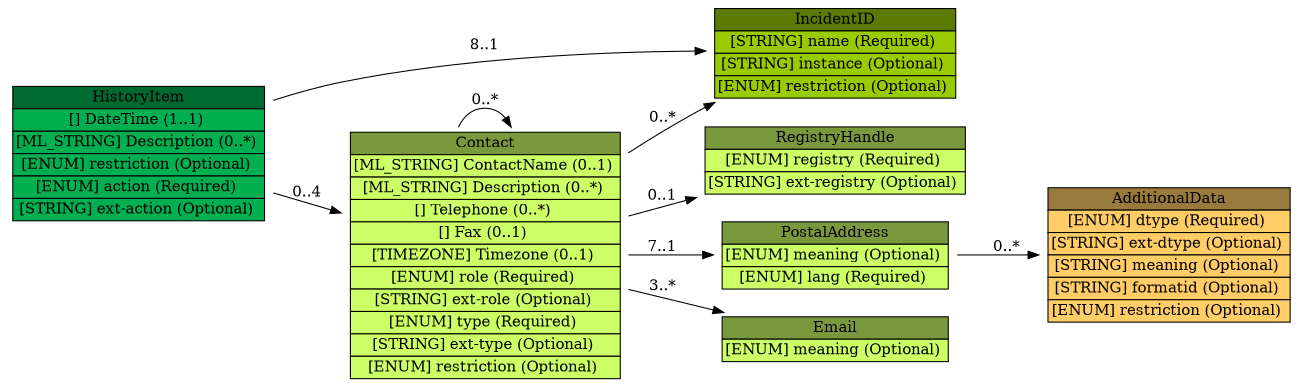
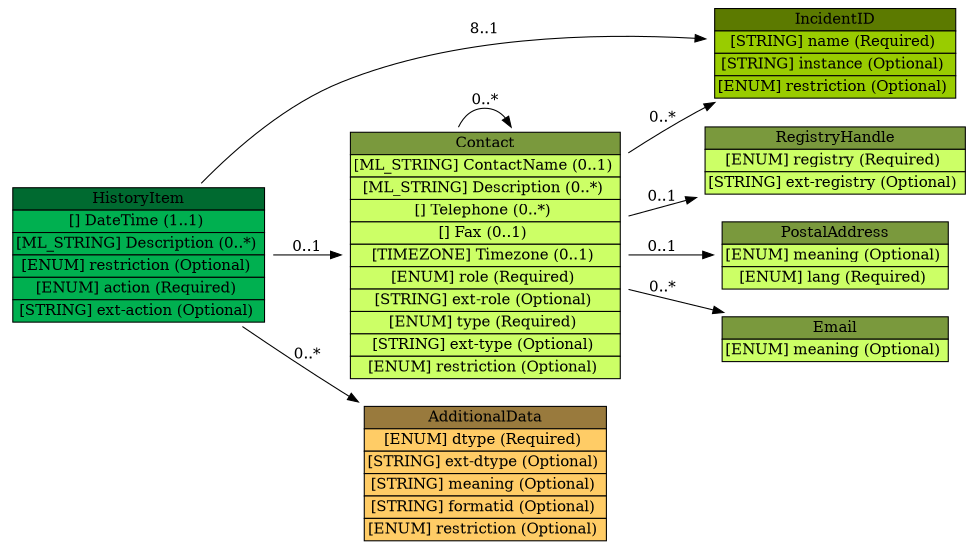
(307, 193) -> (307, 247)
(662, 247) -> (662, 247)
(993, 255) -> (295, 362)
(662, 286) -> (662, 287)
